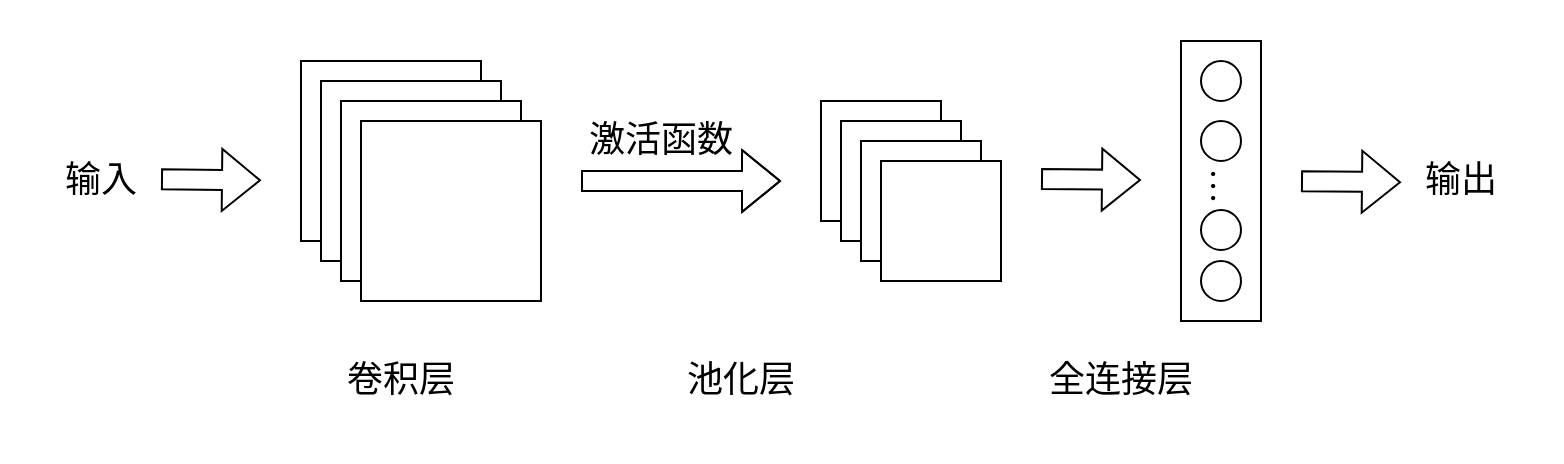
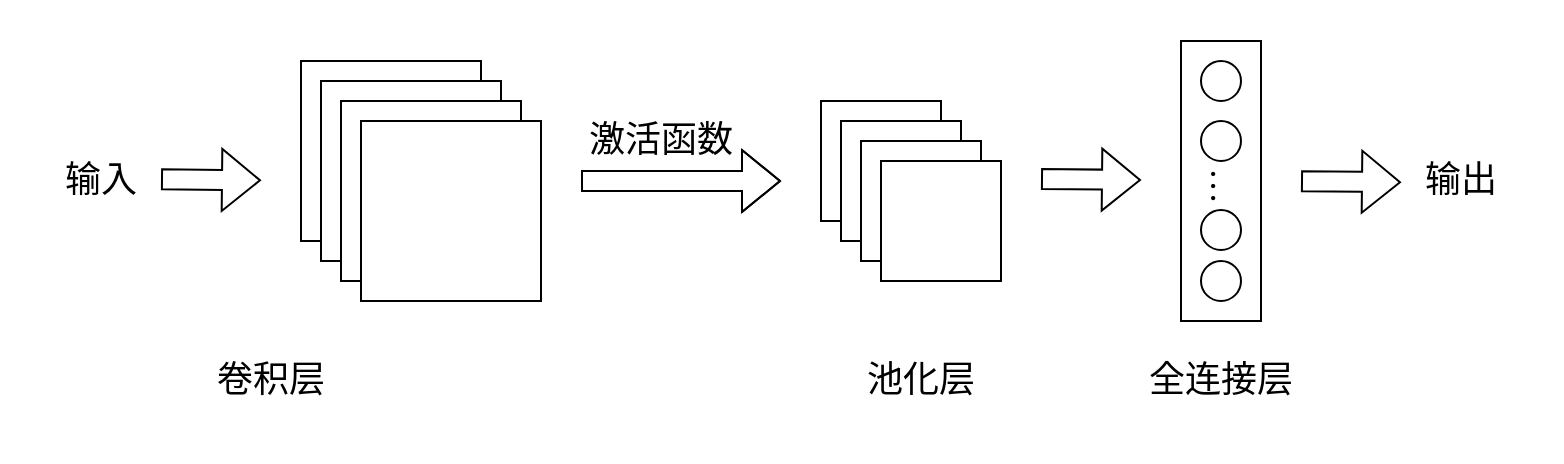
(401, 381) -> (271, 381)
(741, 381) -> (921, 381)
(1121, 381) -> (1221, 381)
